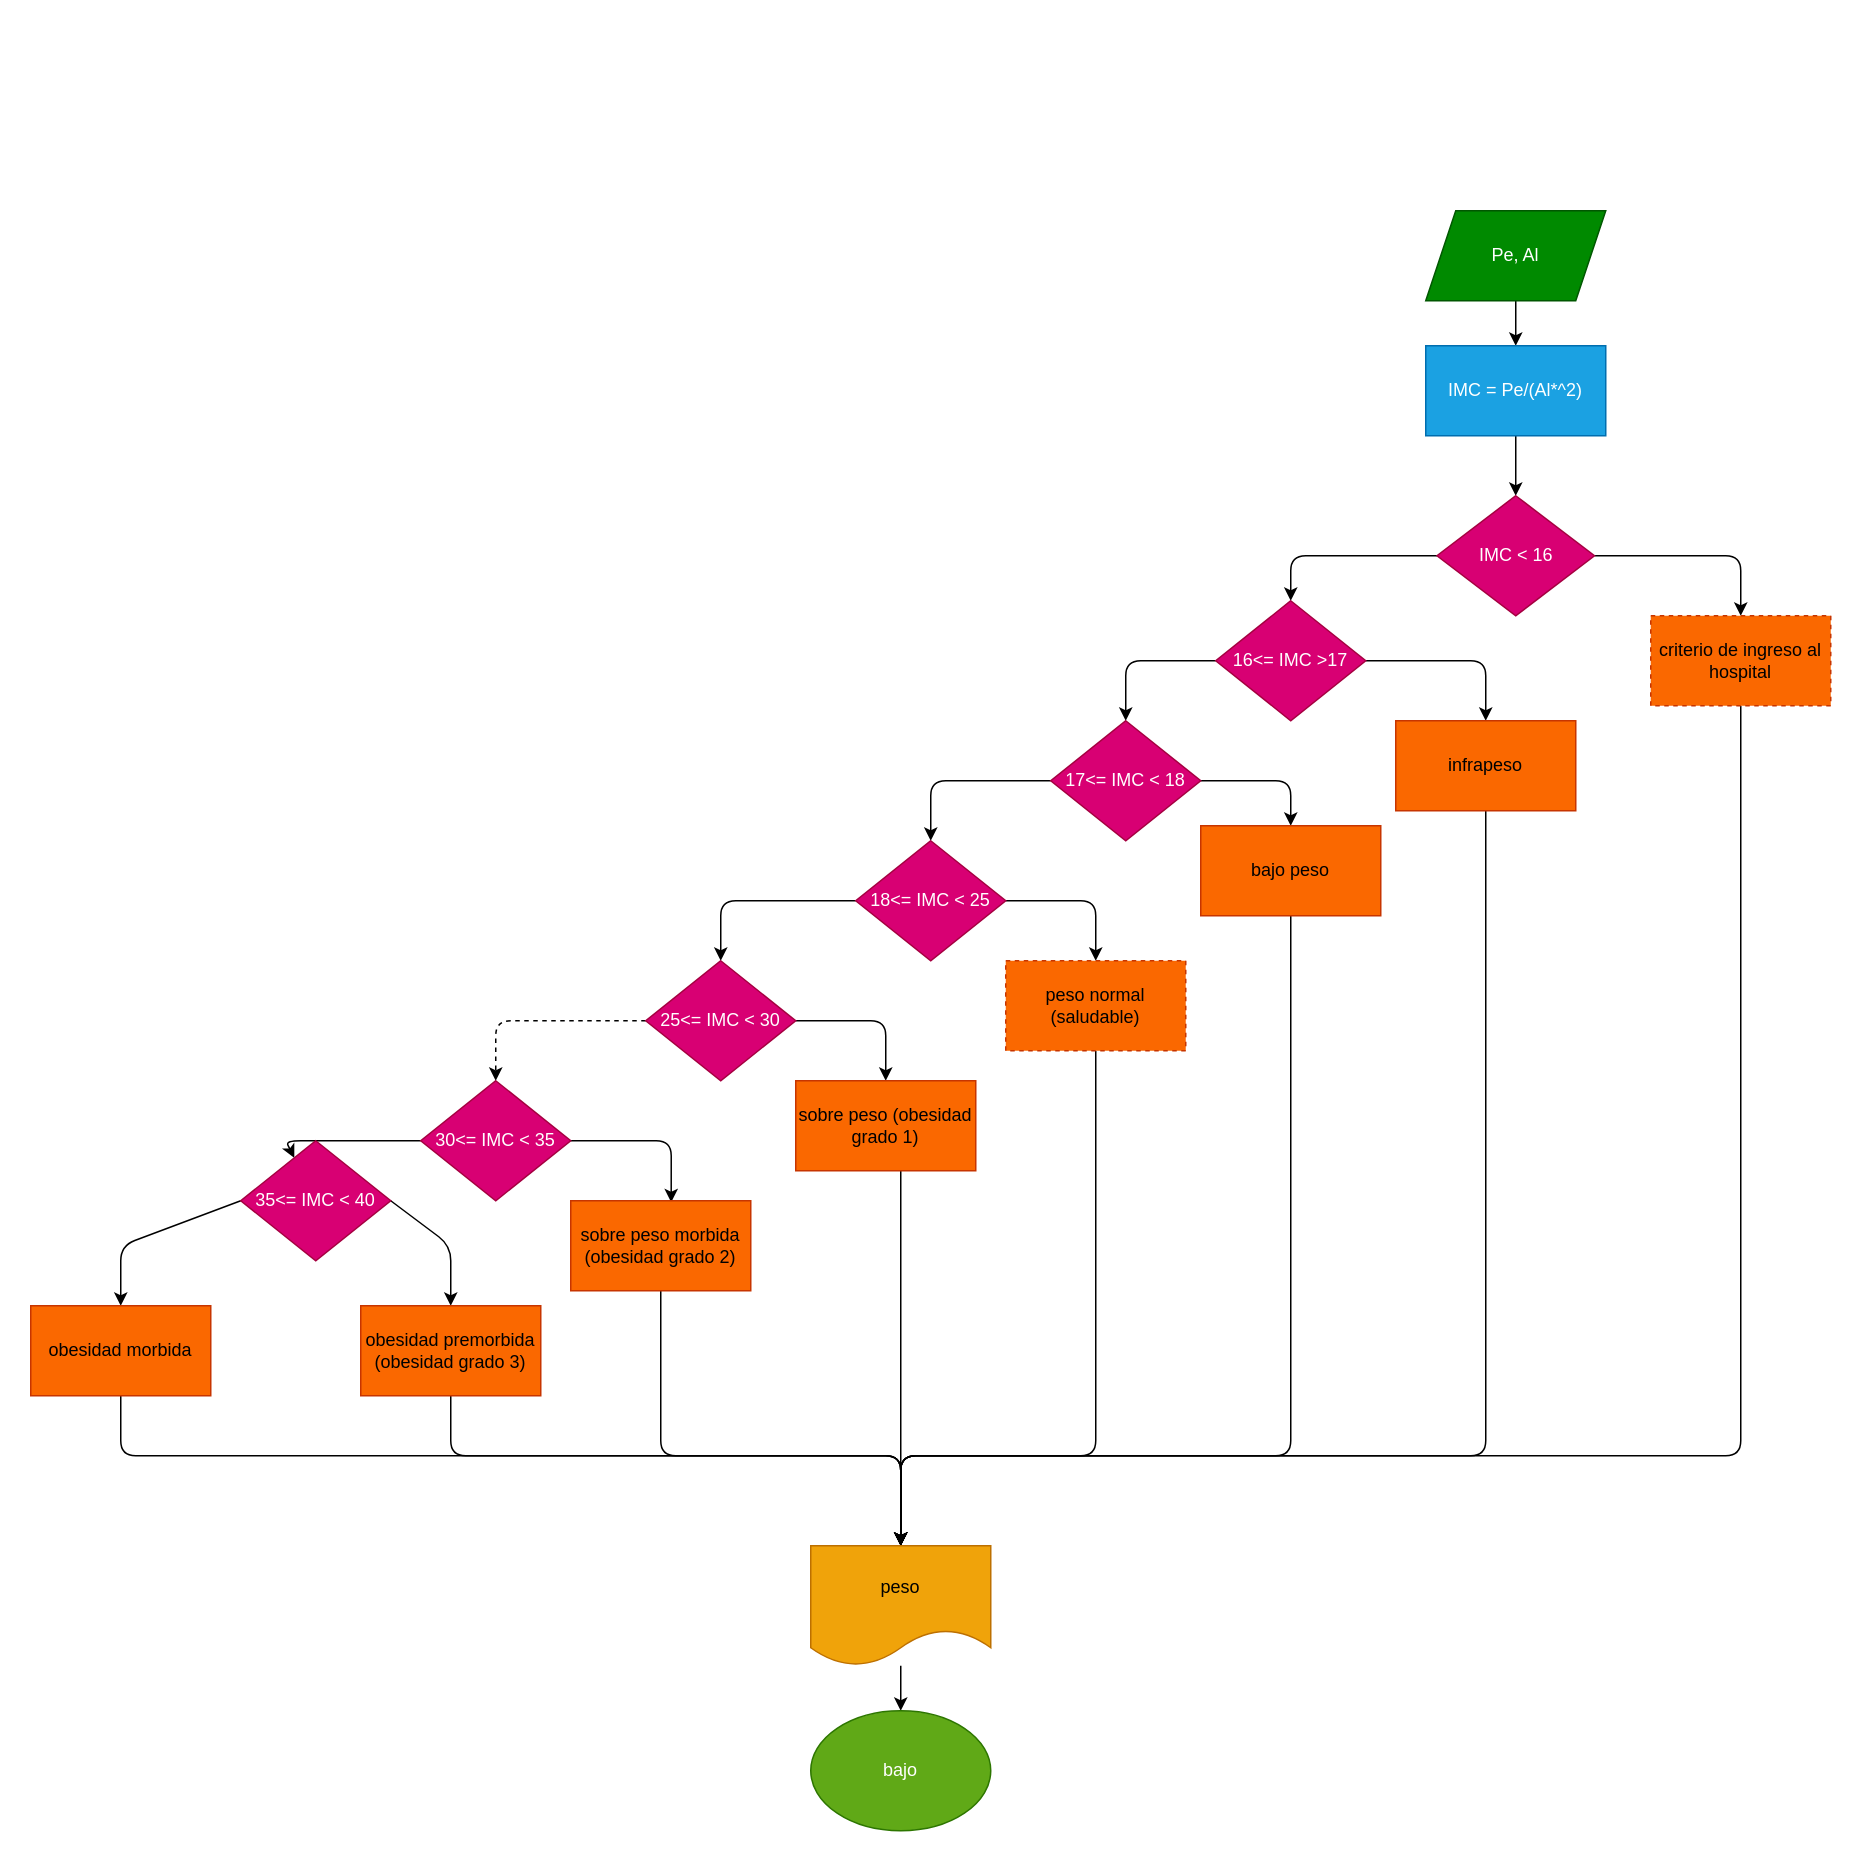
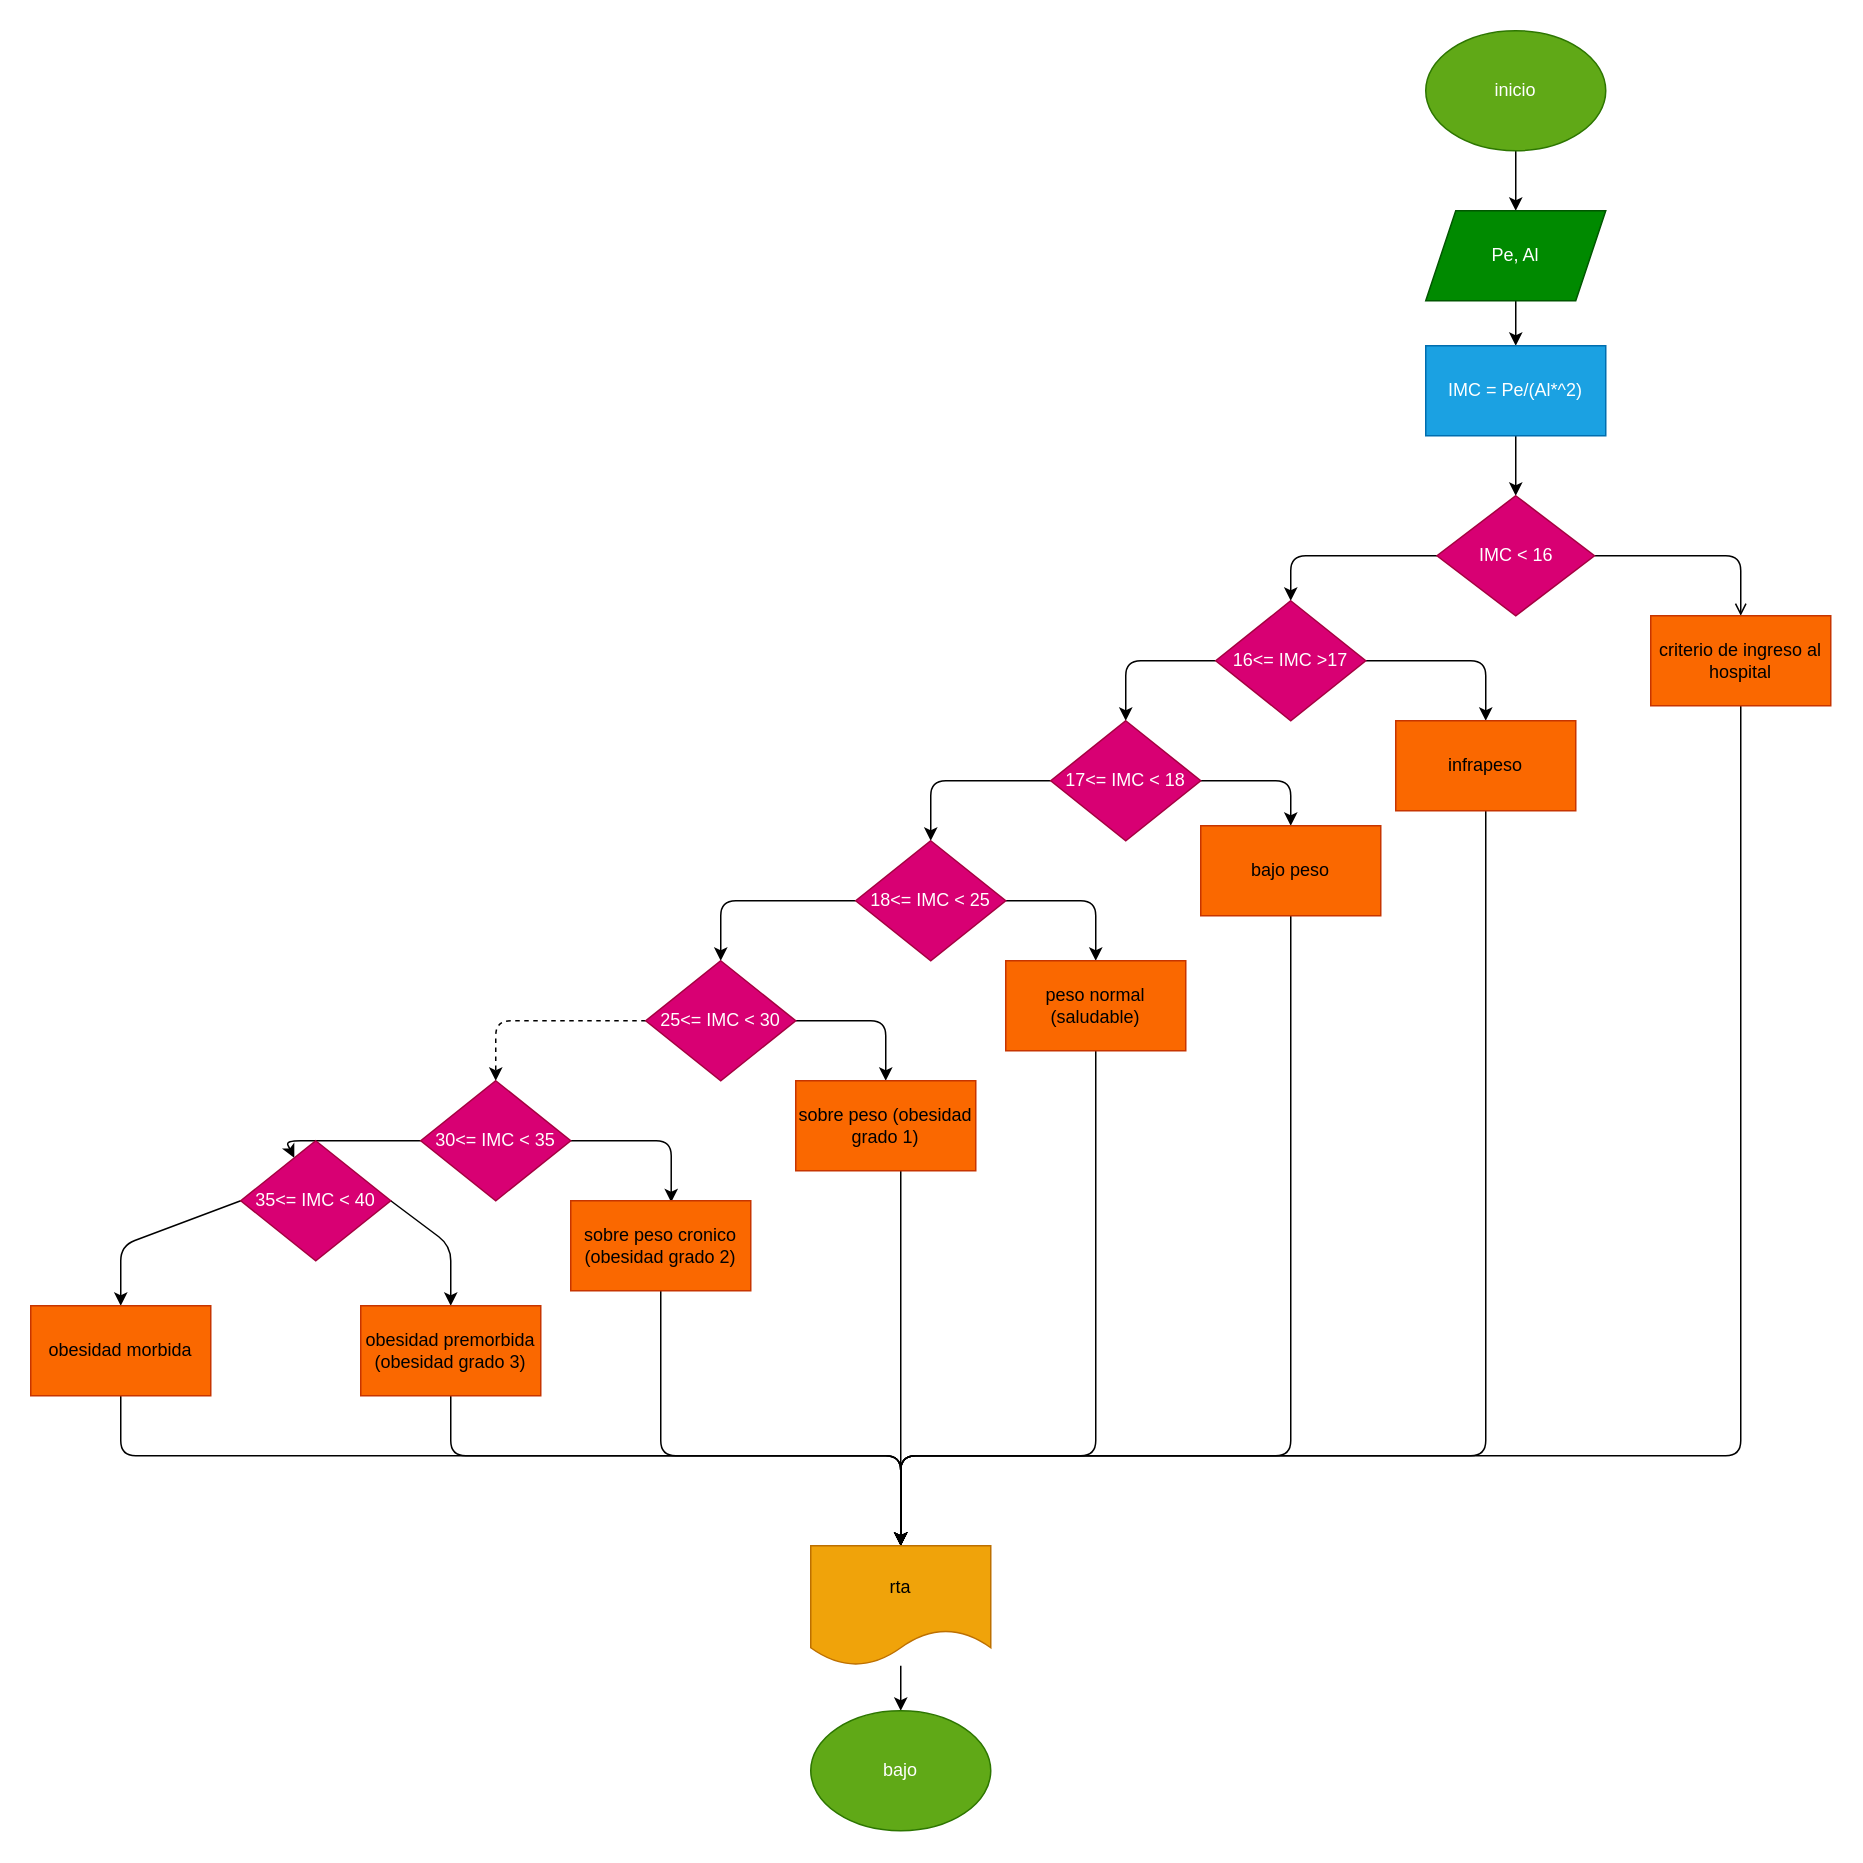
none -> (1516, 91)
none -> (1516, 176)
(1741, 604) -> (1741, 606)
(1741, 661) -> (1741, 661)
(1096, 1006) -> (1096, 1006)
(661, 1246) -> (661, 1246)
(901, 1588) -> (901, 1588)
